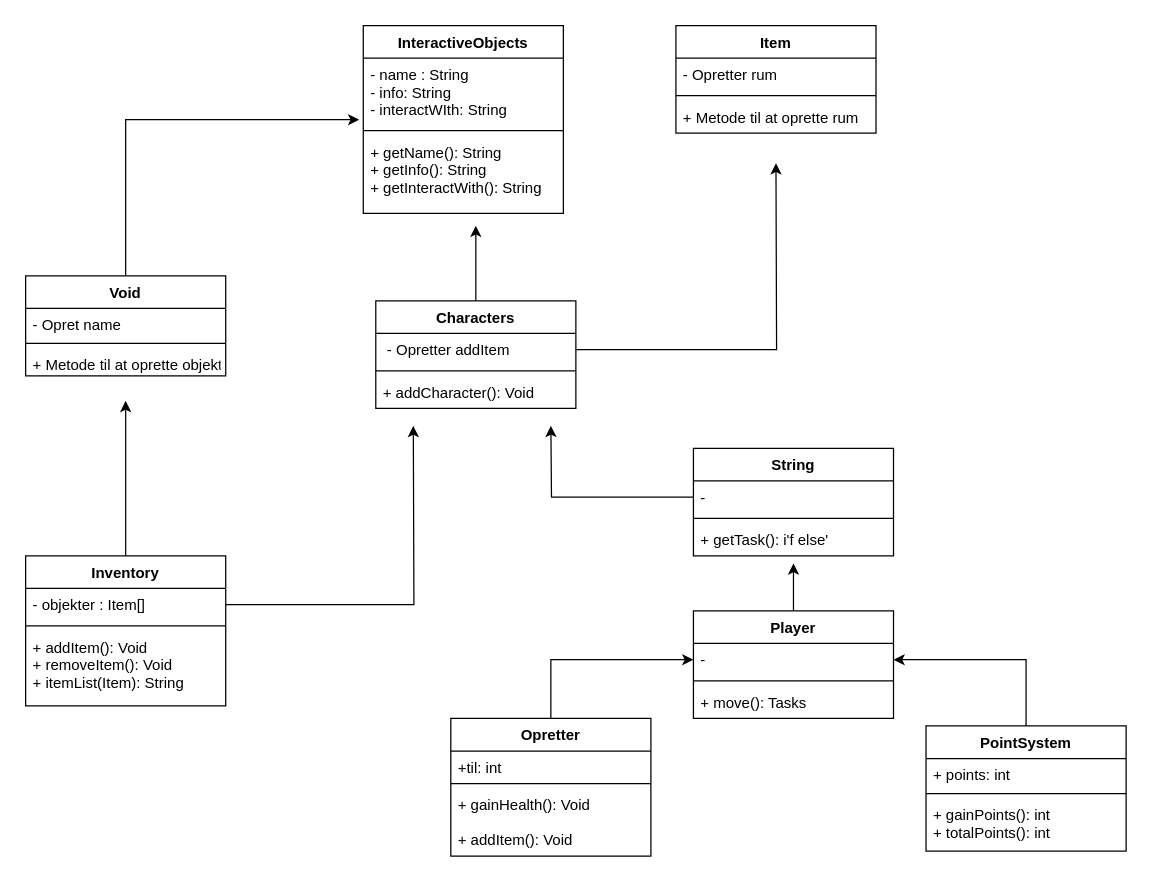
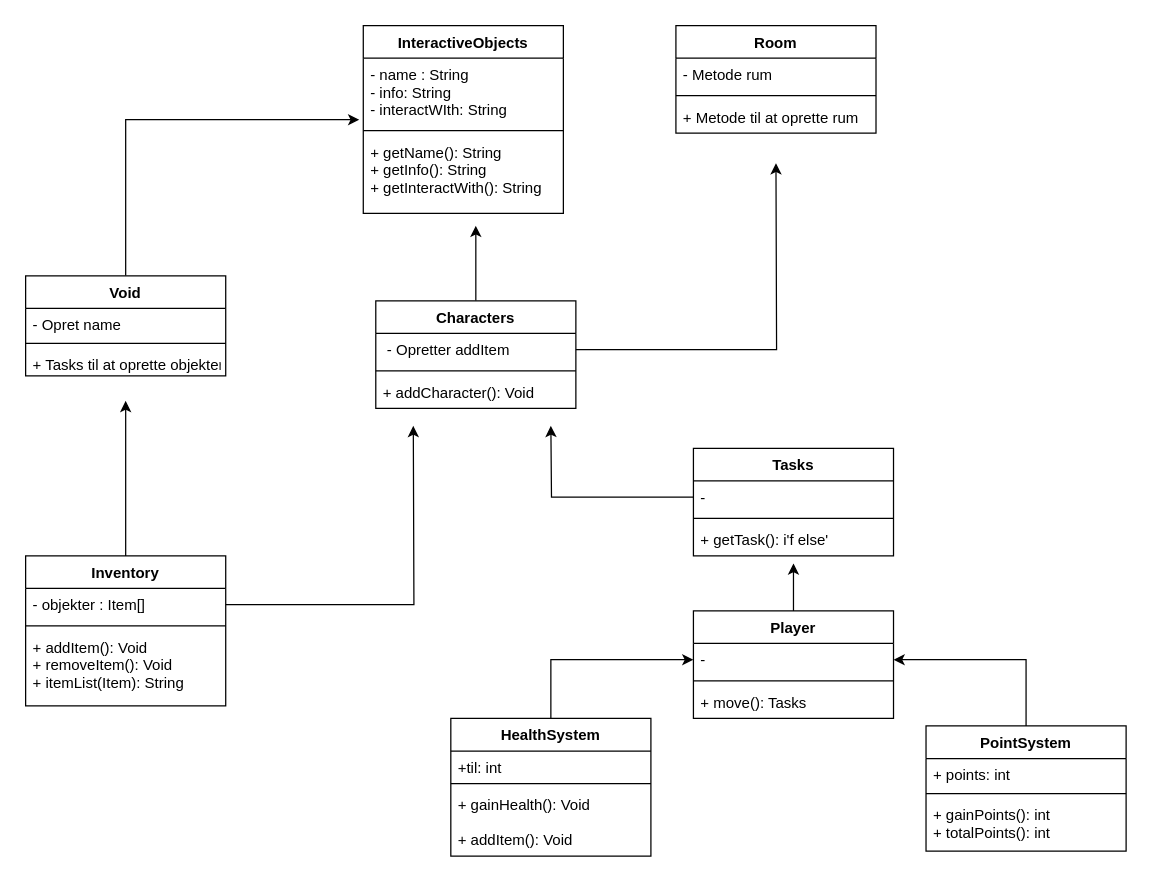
(775, 43) -> (775, 43)
(737, 75) -> (729, 75)
(153, 365) -> (149, 365)
(793, 465) -> (793, 465)
(550, 735) -> (550, 735)
